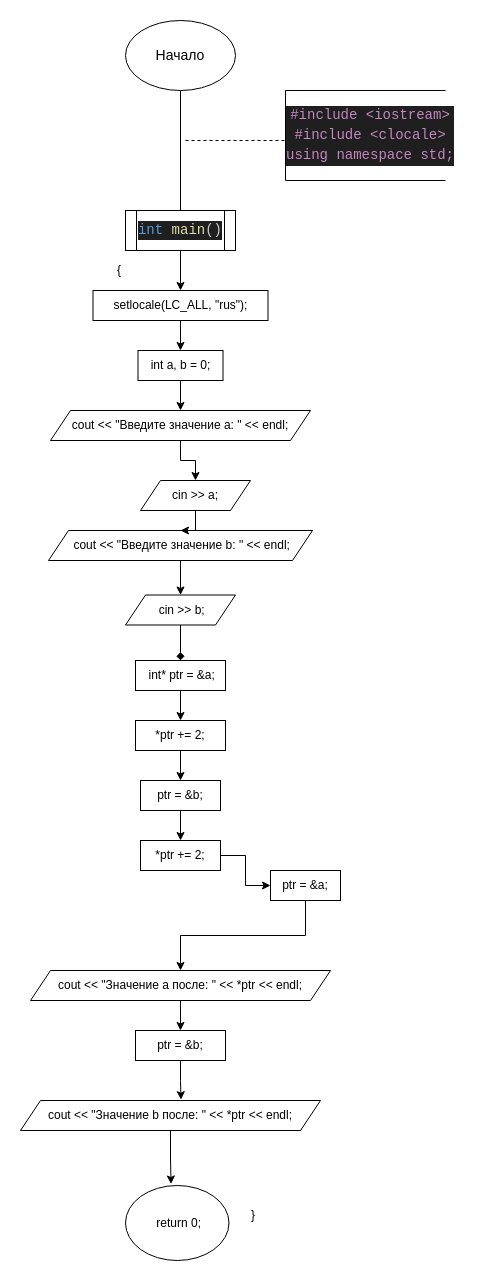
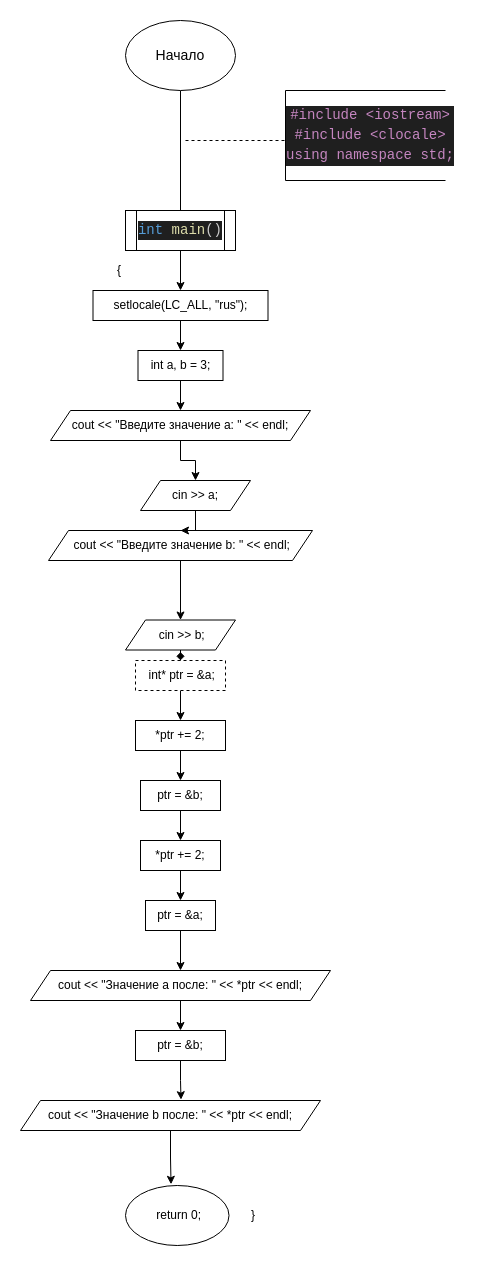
(181, 366) -> (181, 366)
(181, 610) -> (181, 635)
(181, 676) -> (181, 676)
(306, 886) -> (181, 916)
(177, 1223) -> (177, 1216)
